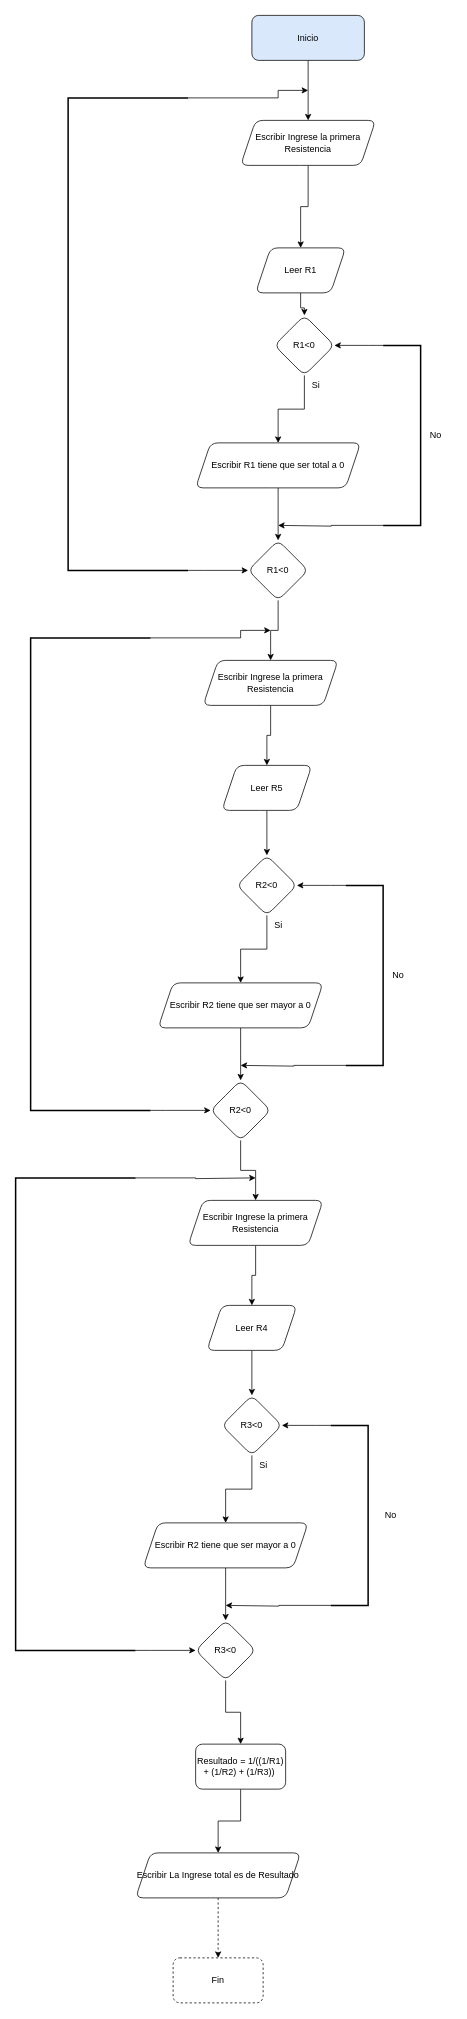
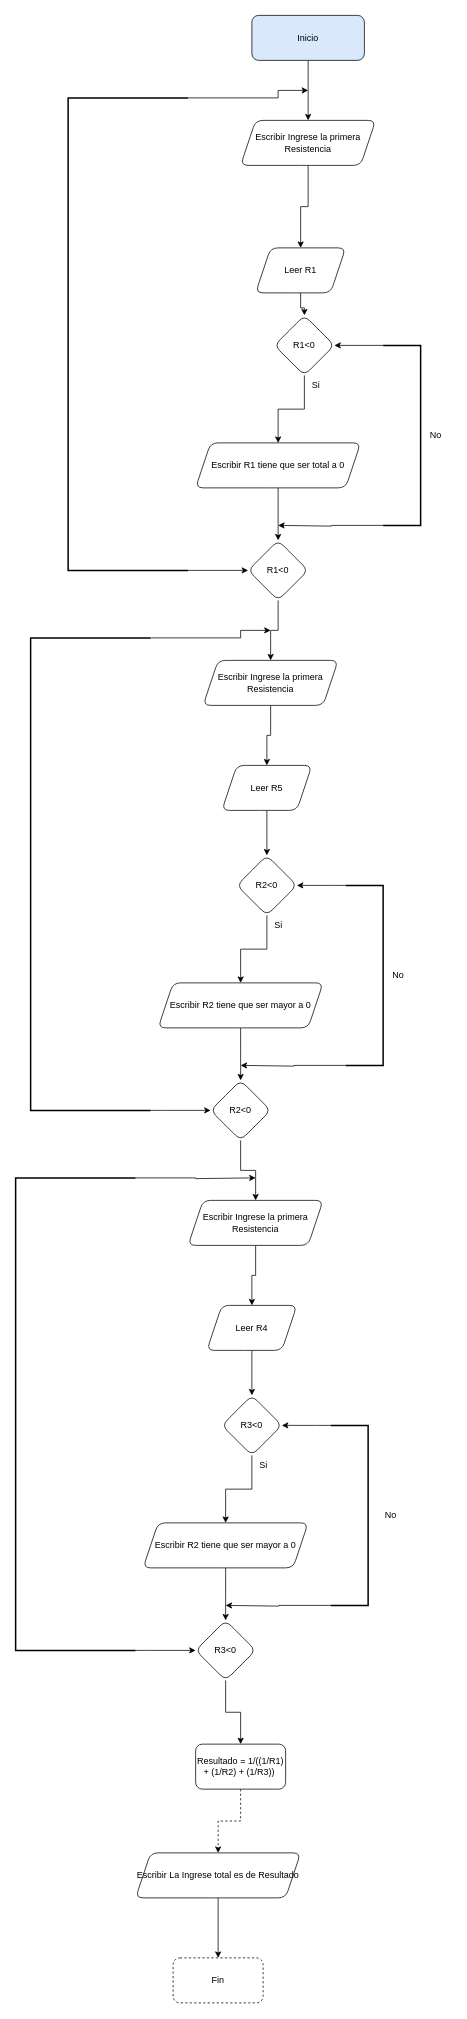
(231, 1821) -> (231, 1821)
(218, 1925) -> (218, 1925)
